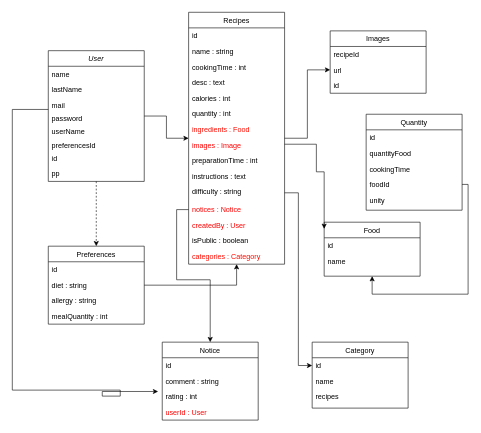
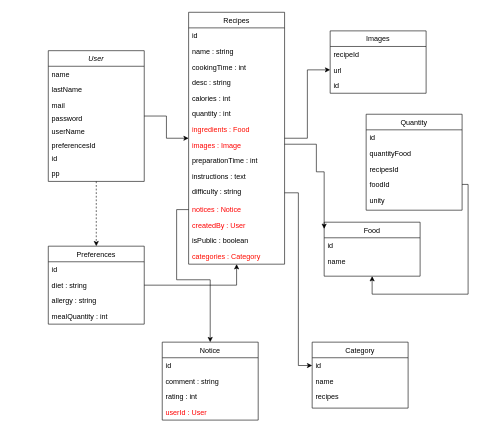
(211, 83) -> (214, 83)
(390, 169) -> (387, 169)
(125, 392) -> none
